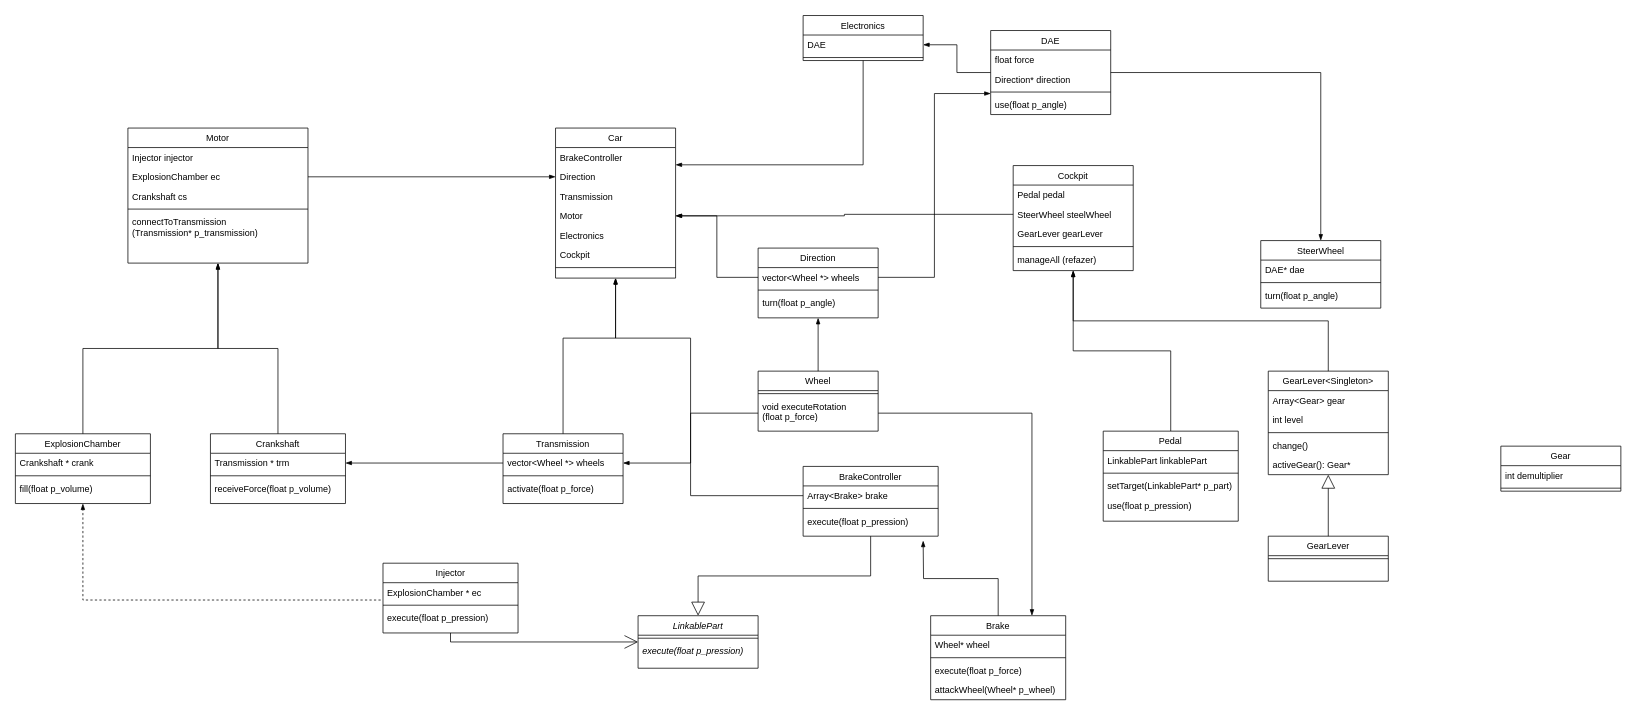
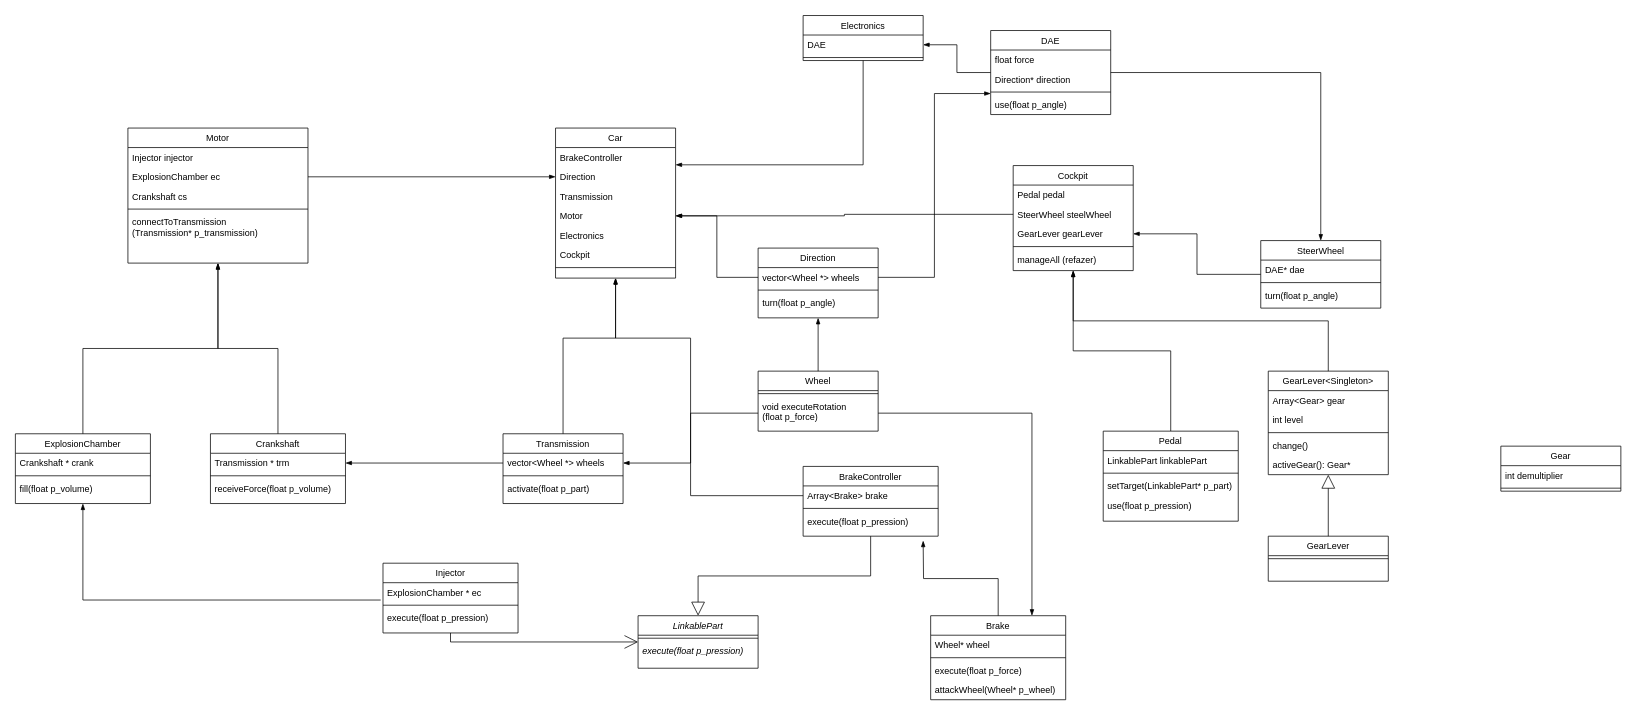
none -> (1227, 274)
(561, 489) -> (559, 489)
(186, 600) -> (186, 600)
